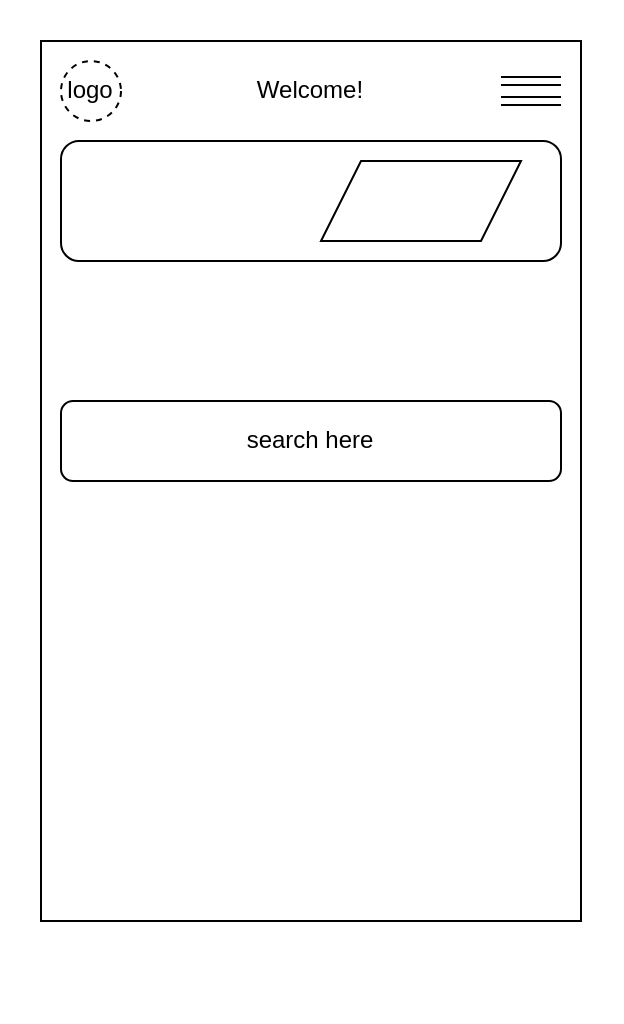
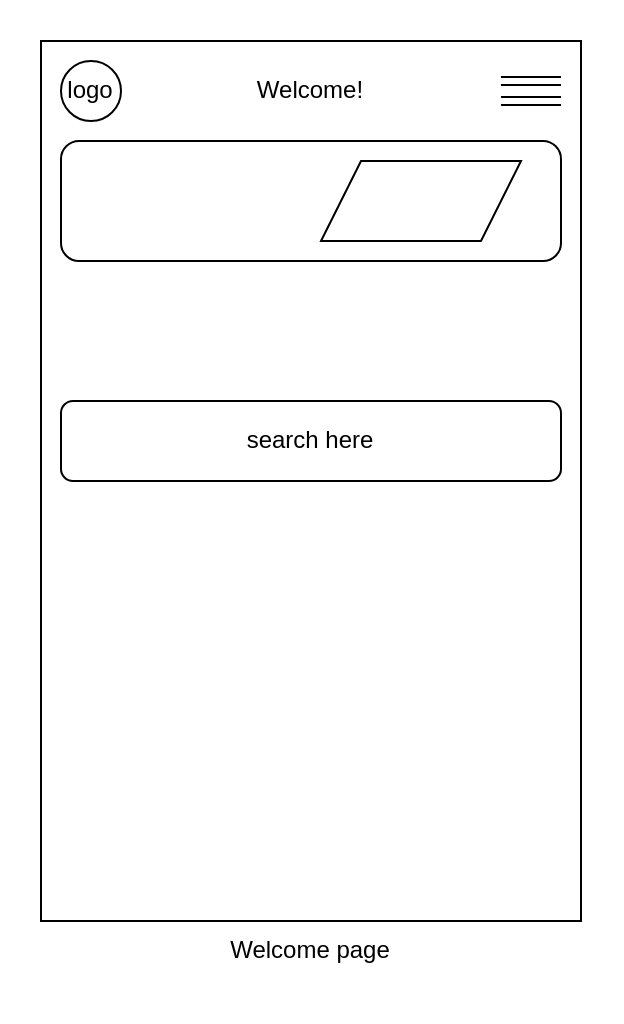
(91, 91) -> (91, 91)
none -> (311, 951)
